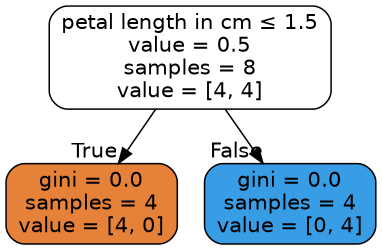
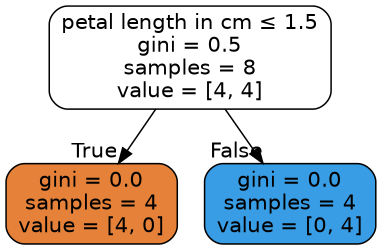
(190, 45) -> (190, 45)
